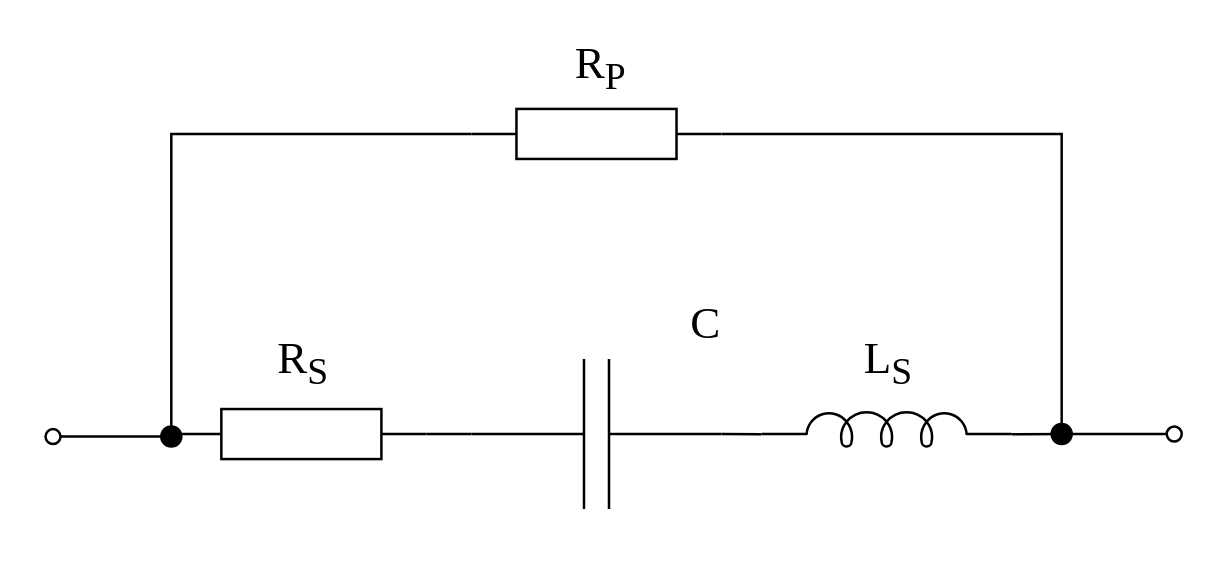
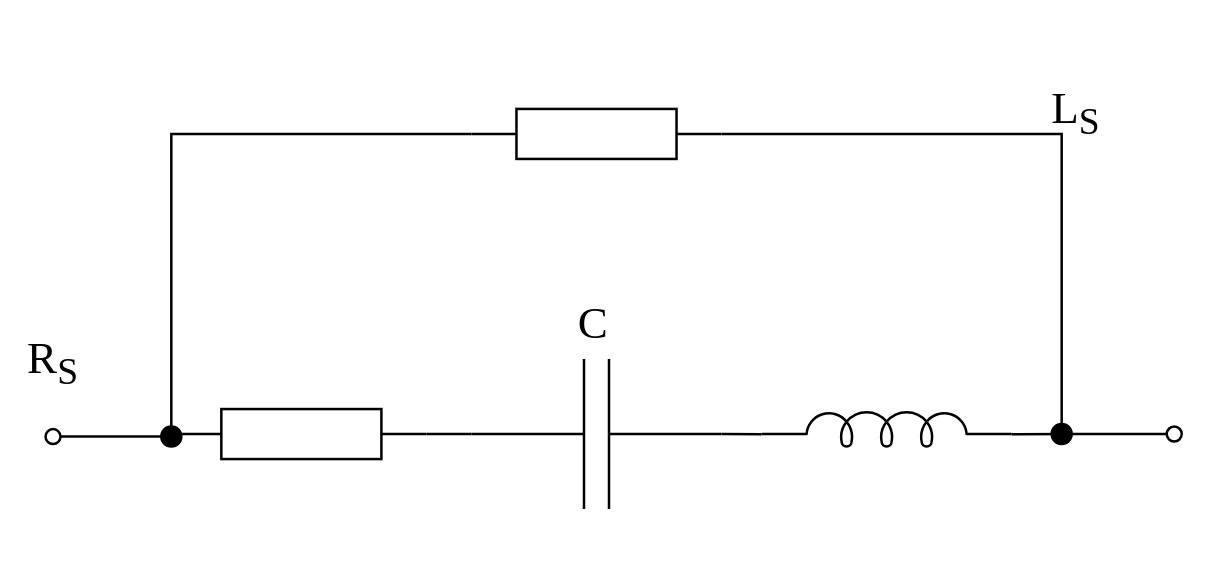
(601, 69) -> none
(706, 324) -> (594, 324)
(304, 364) -> (54, 364)
(889, 364) -> (1076, 114)
